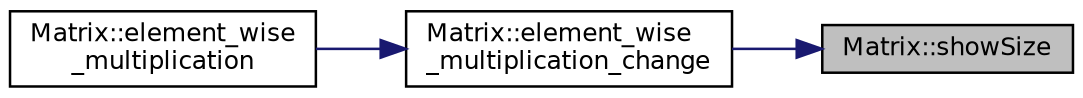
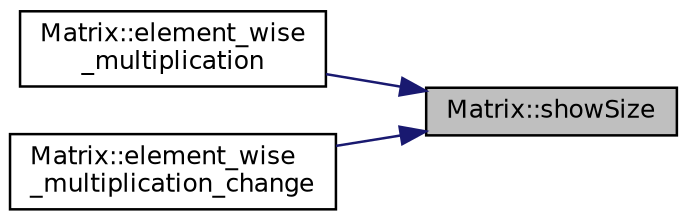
(348, 49) -> (363, 80)
